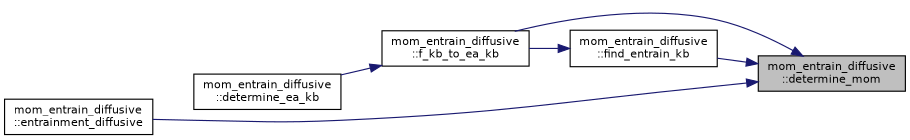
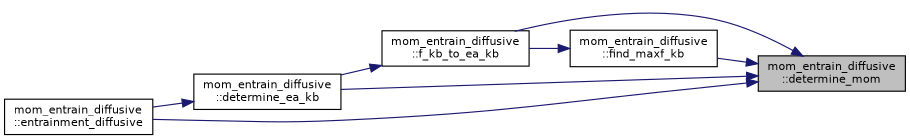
(644, 48) -> (644, 48)
none -> (544, 83)
none -> (168, 105)
